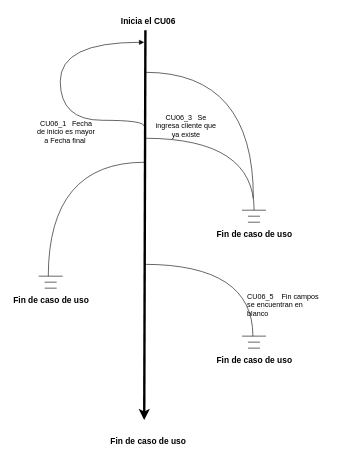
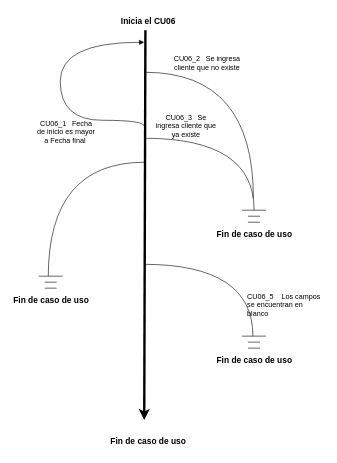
none -> (207, 63)
(286, 305) -> (286, 305)
